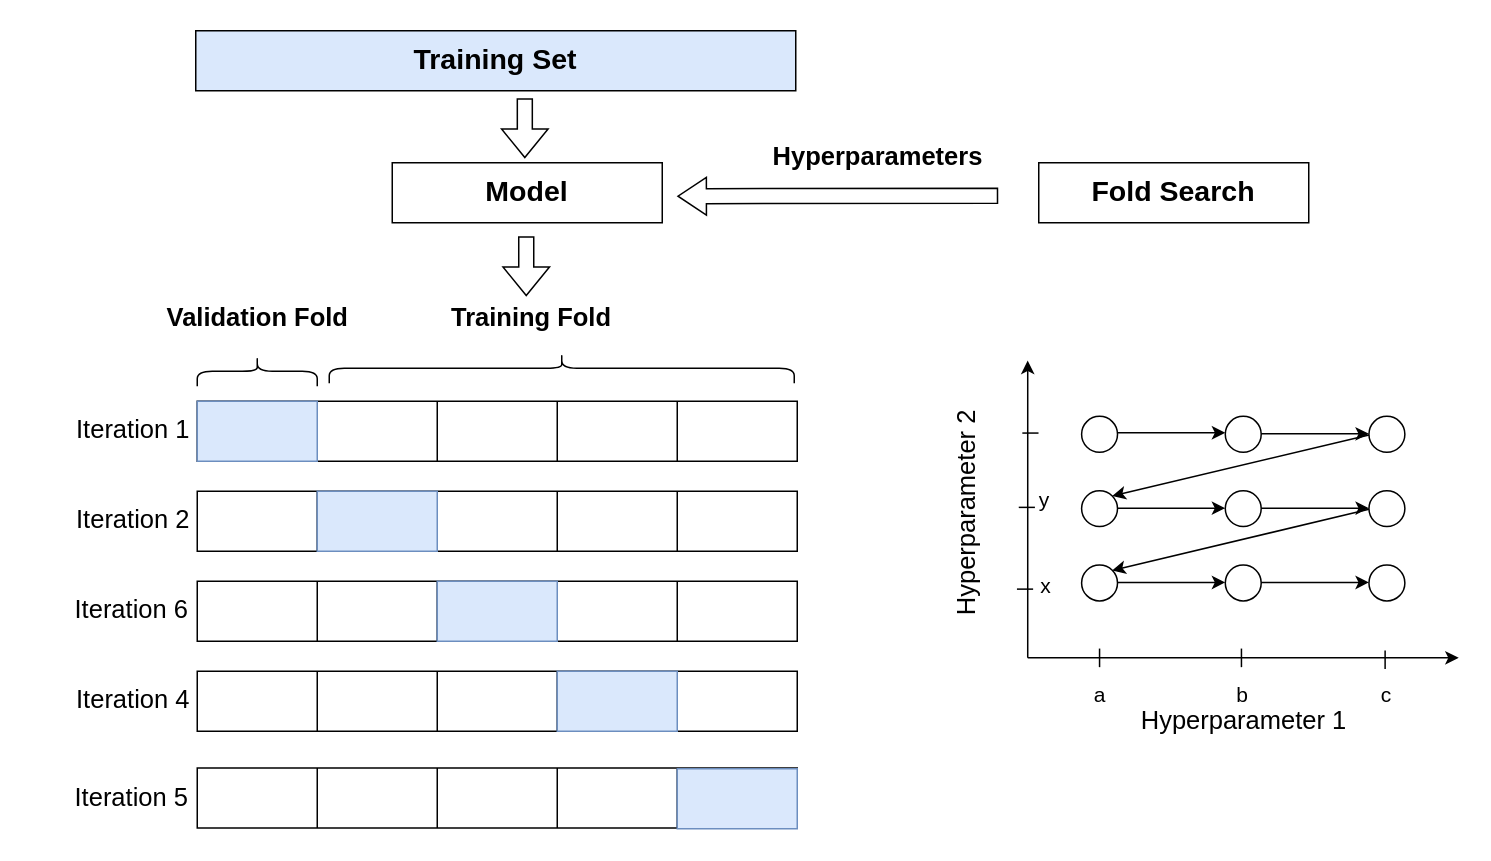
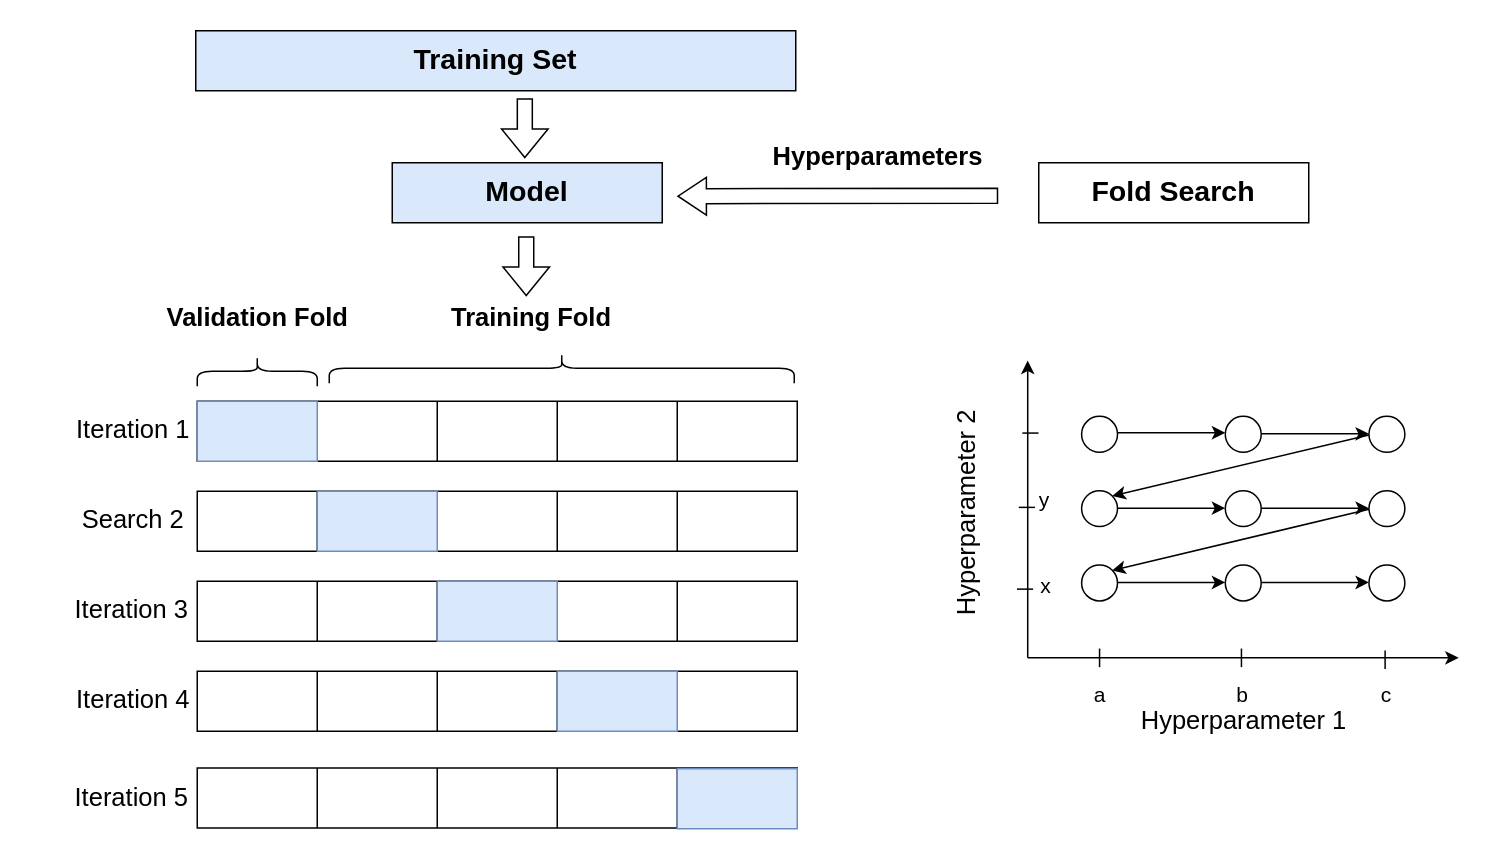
(527, 193) -> (527, 193)
(134, 521) -> (134, 521)
(132, 611) -> (132, 611)
